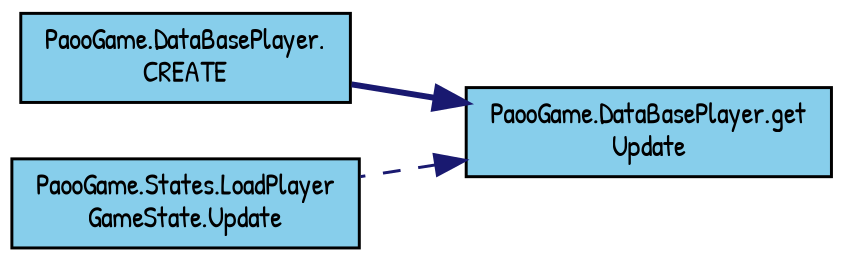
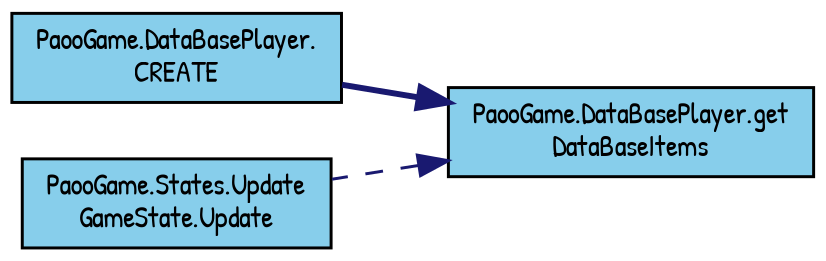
(649, 132) -> (631, 132)
(186, 203) -> (177, 203)
